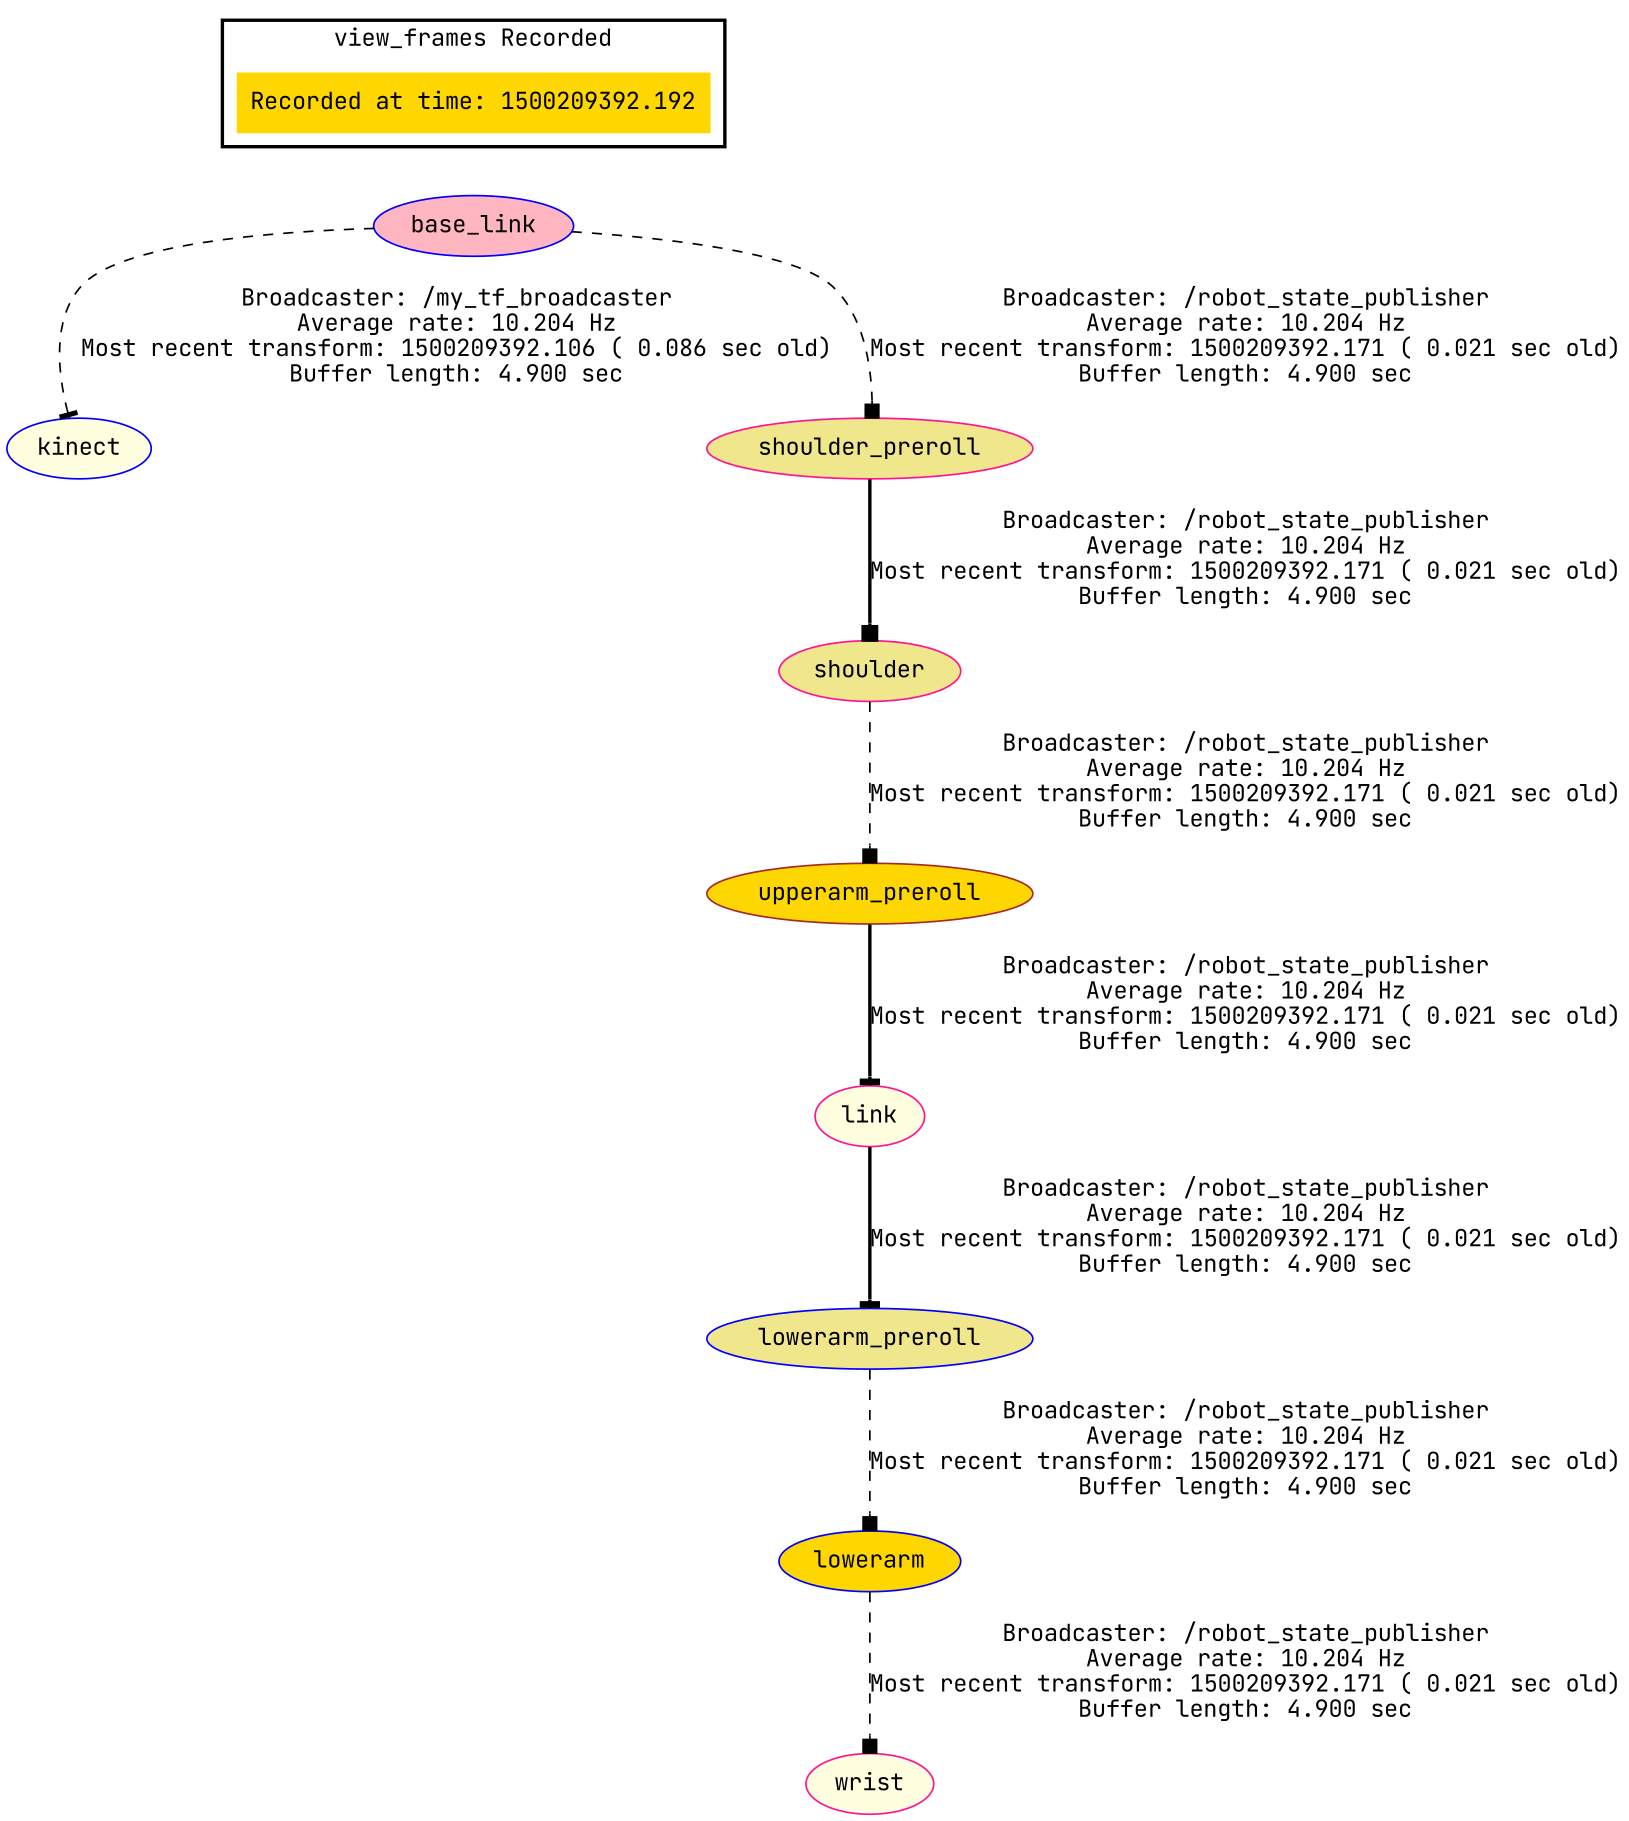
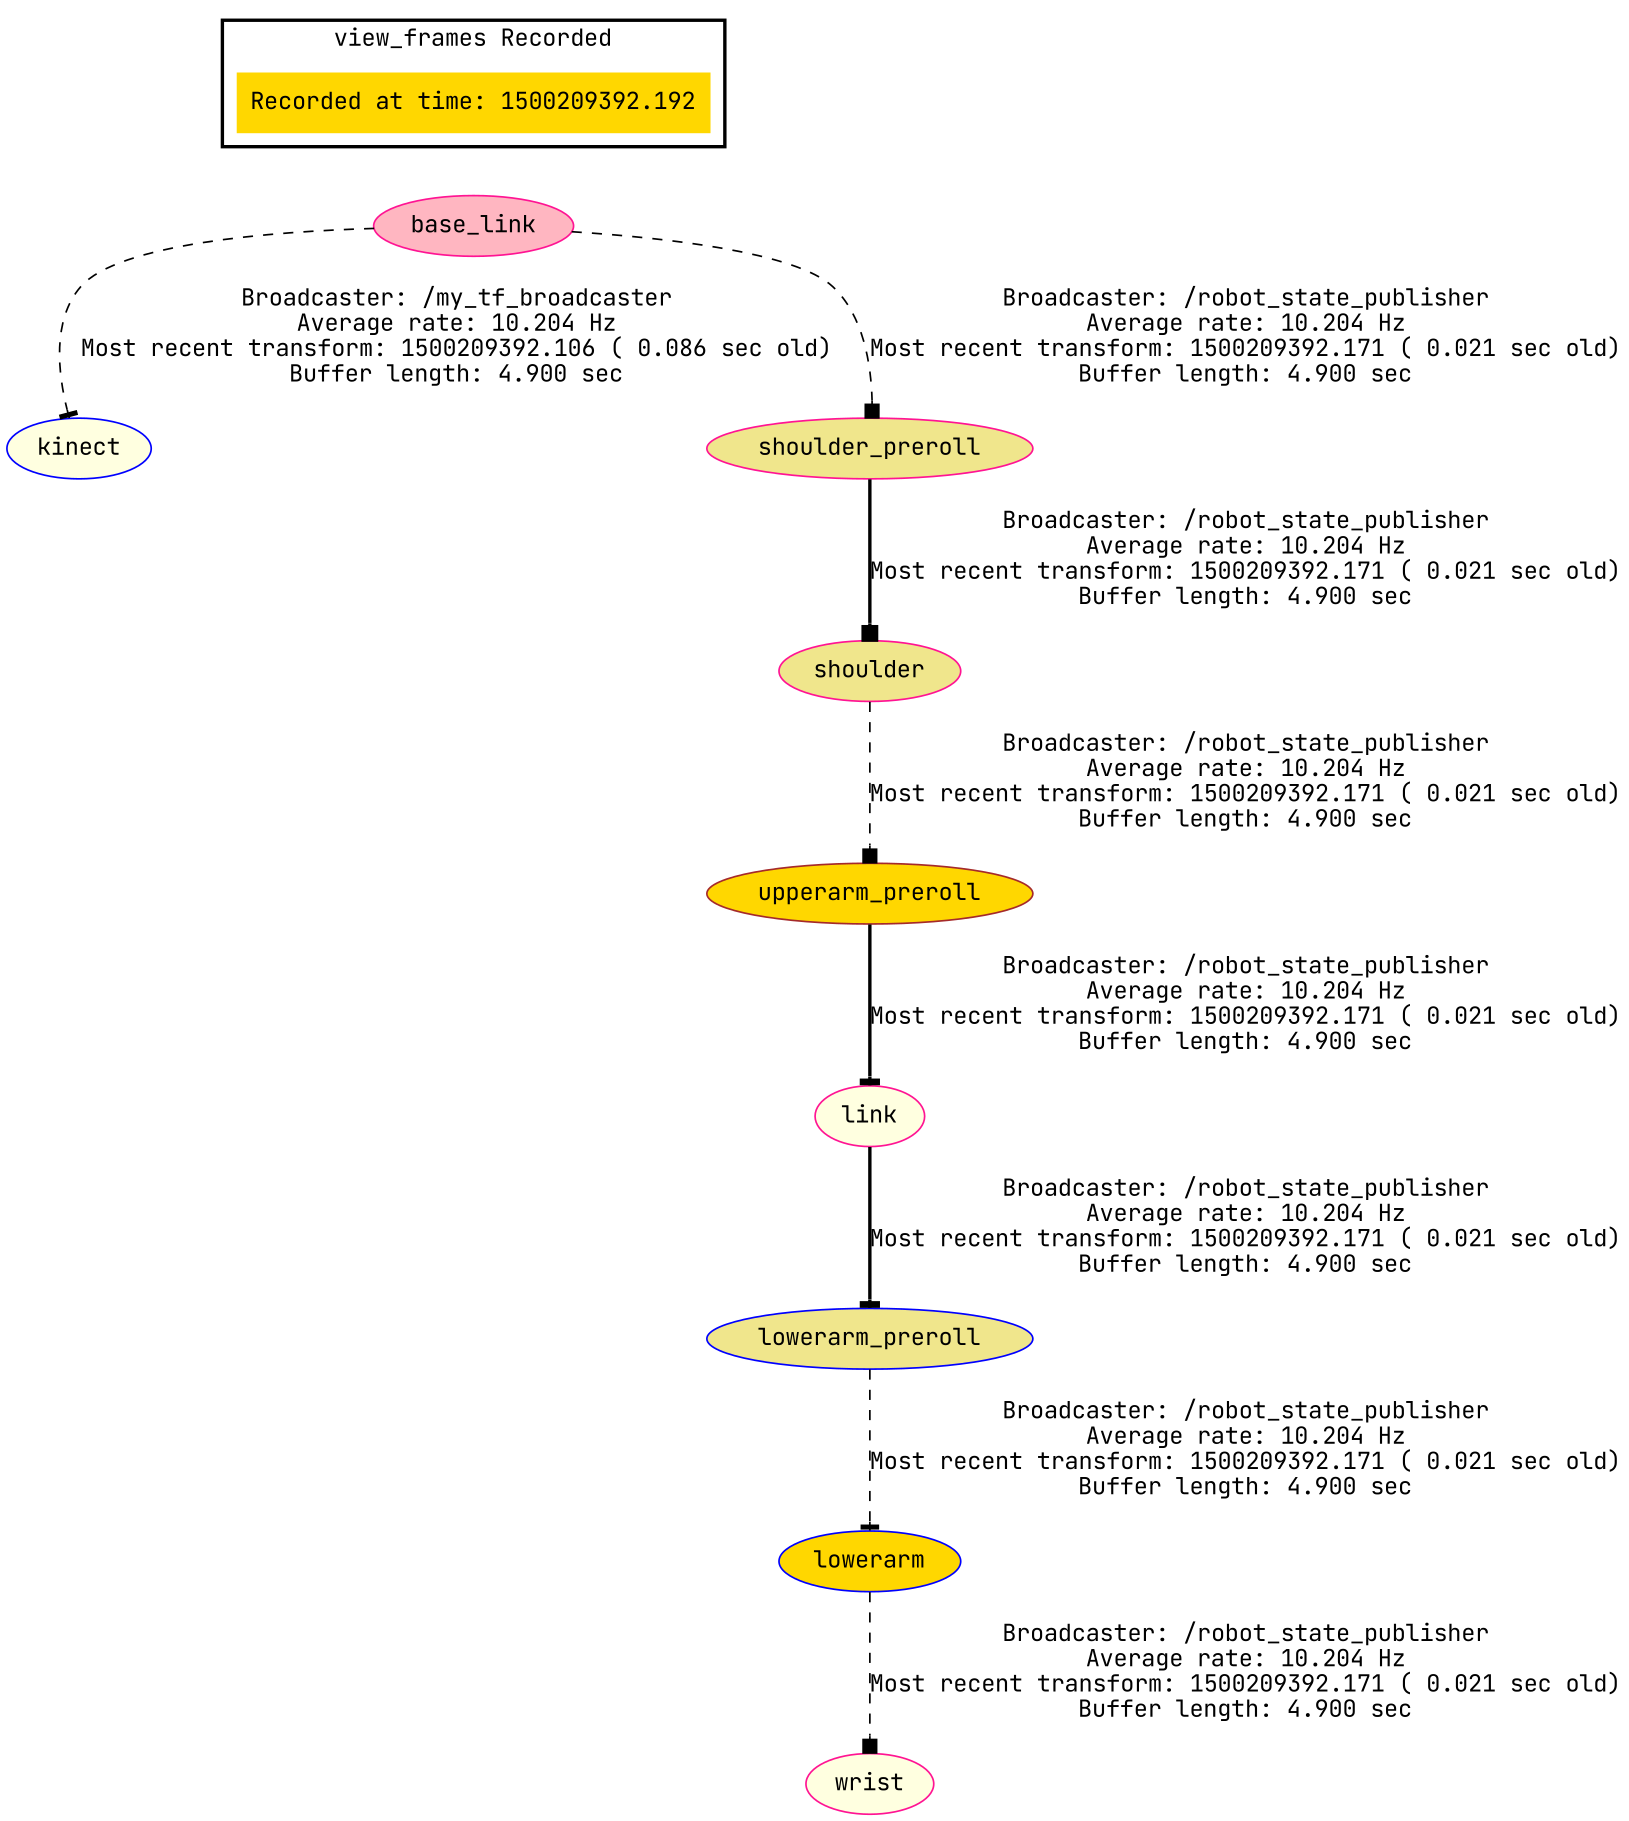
(474, 226) -> (474, 226)
(870, 1441) -> (870, 1446)
